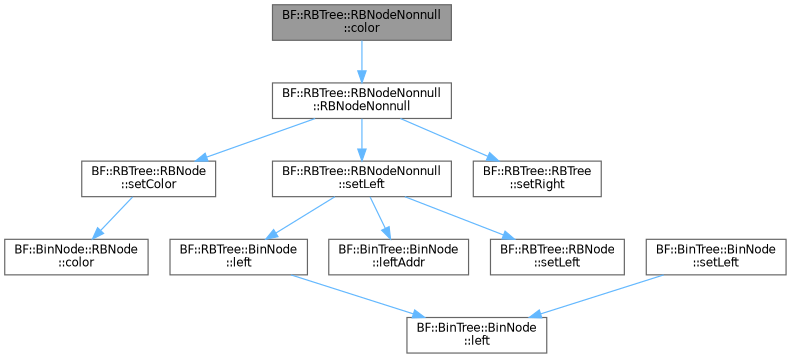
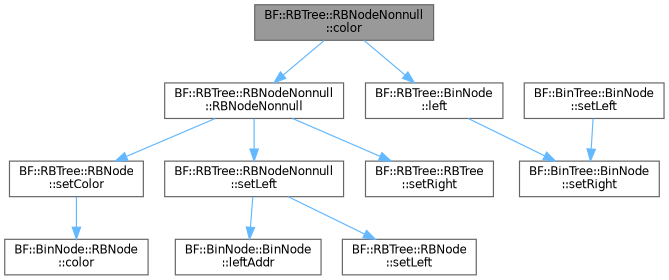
(305, 215) -> (385, 58)
(399, 257) -> (248, 257)
(477, 335) -> (589, 179)
